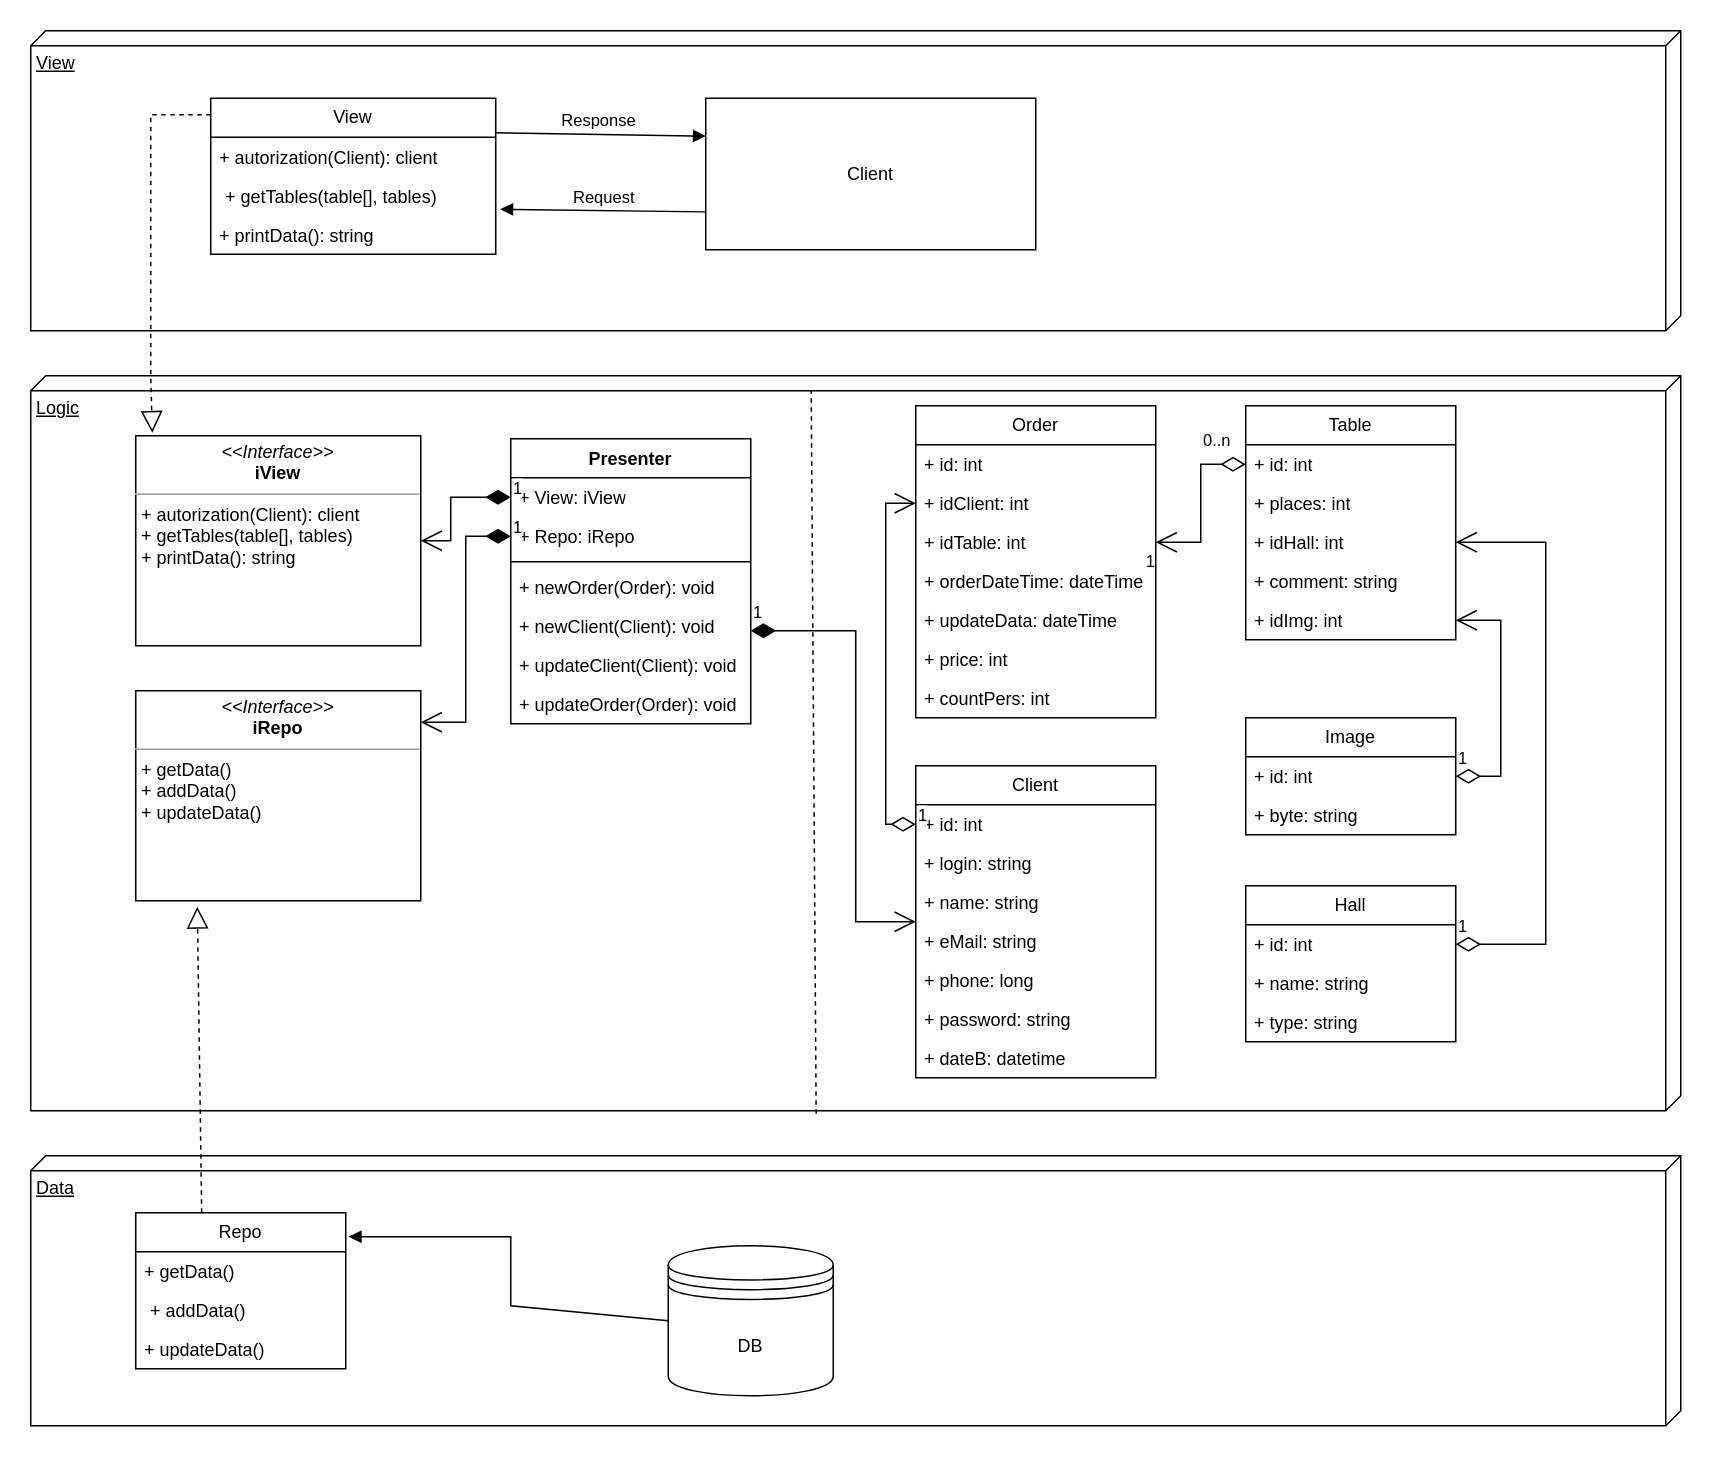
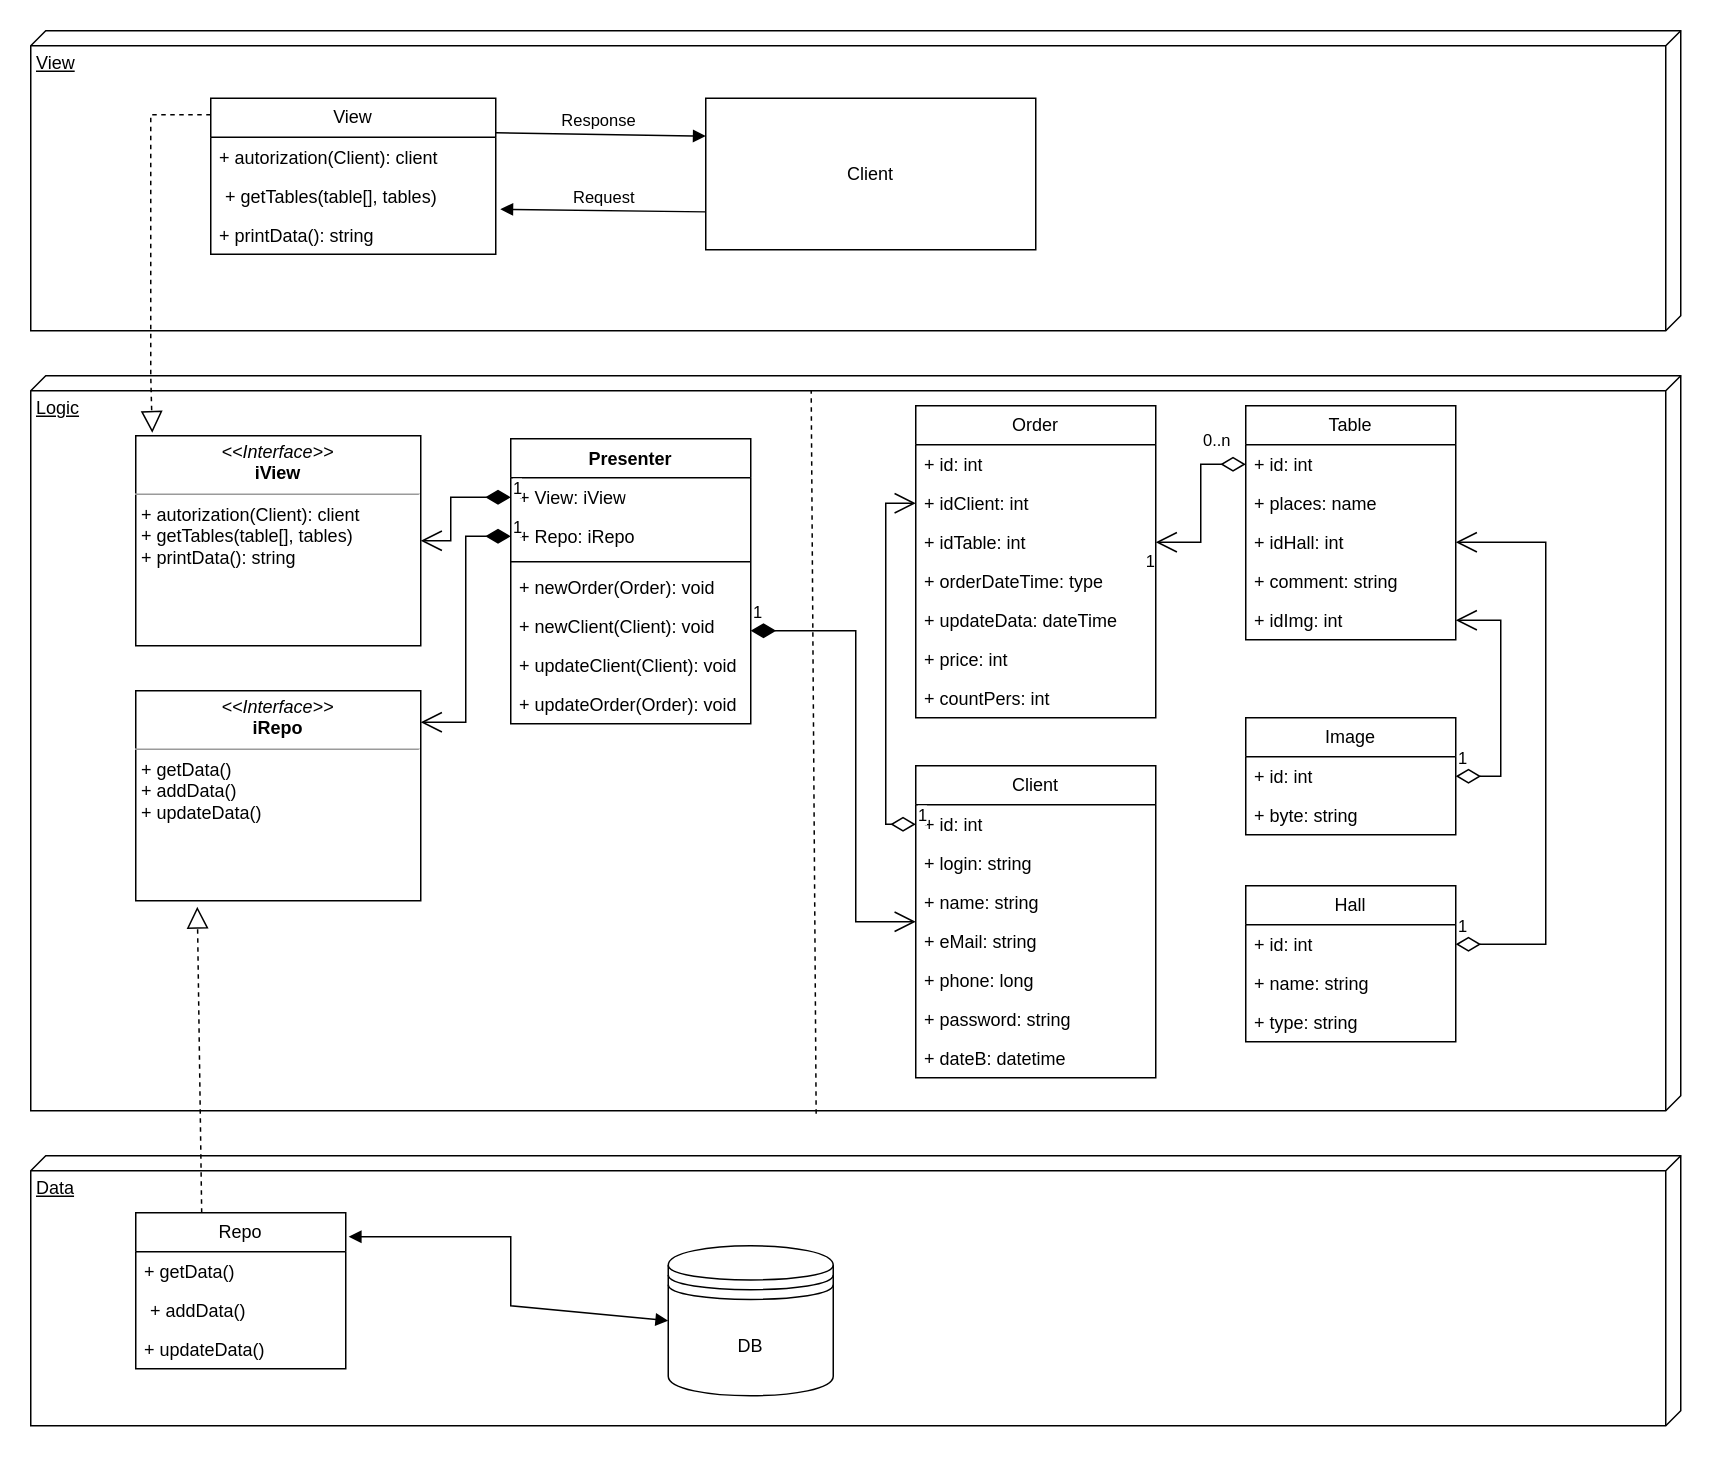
(1309, 505) -> (1316, 505)
(1037, 594) -> (1021, 583)
(660, 1320) -> (654, 1319)
